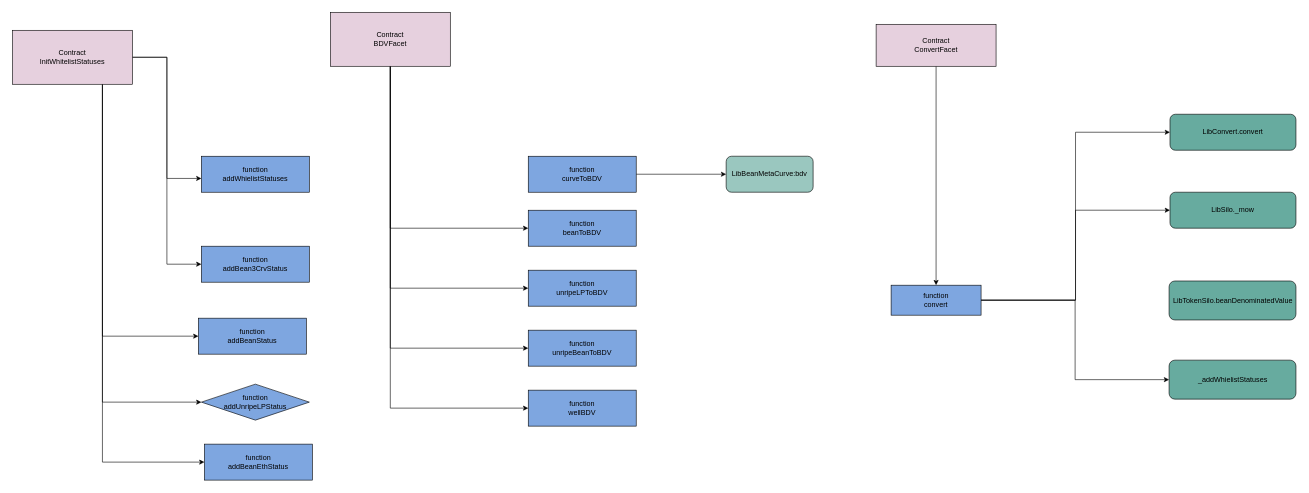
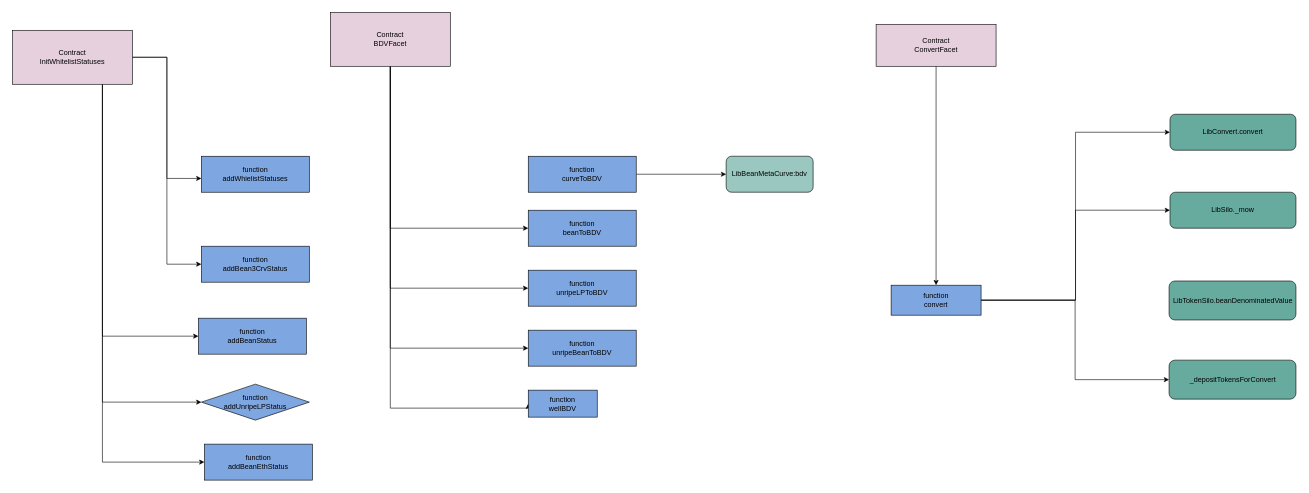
(1233, 380) -> (1233, 380)
(582, 408) -> (563, 404)
